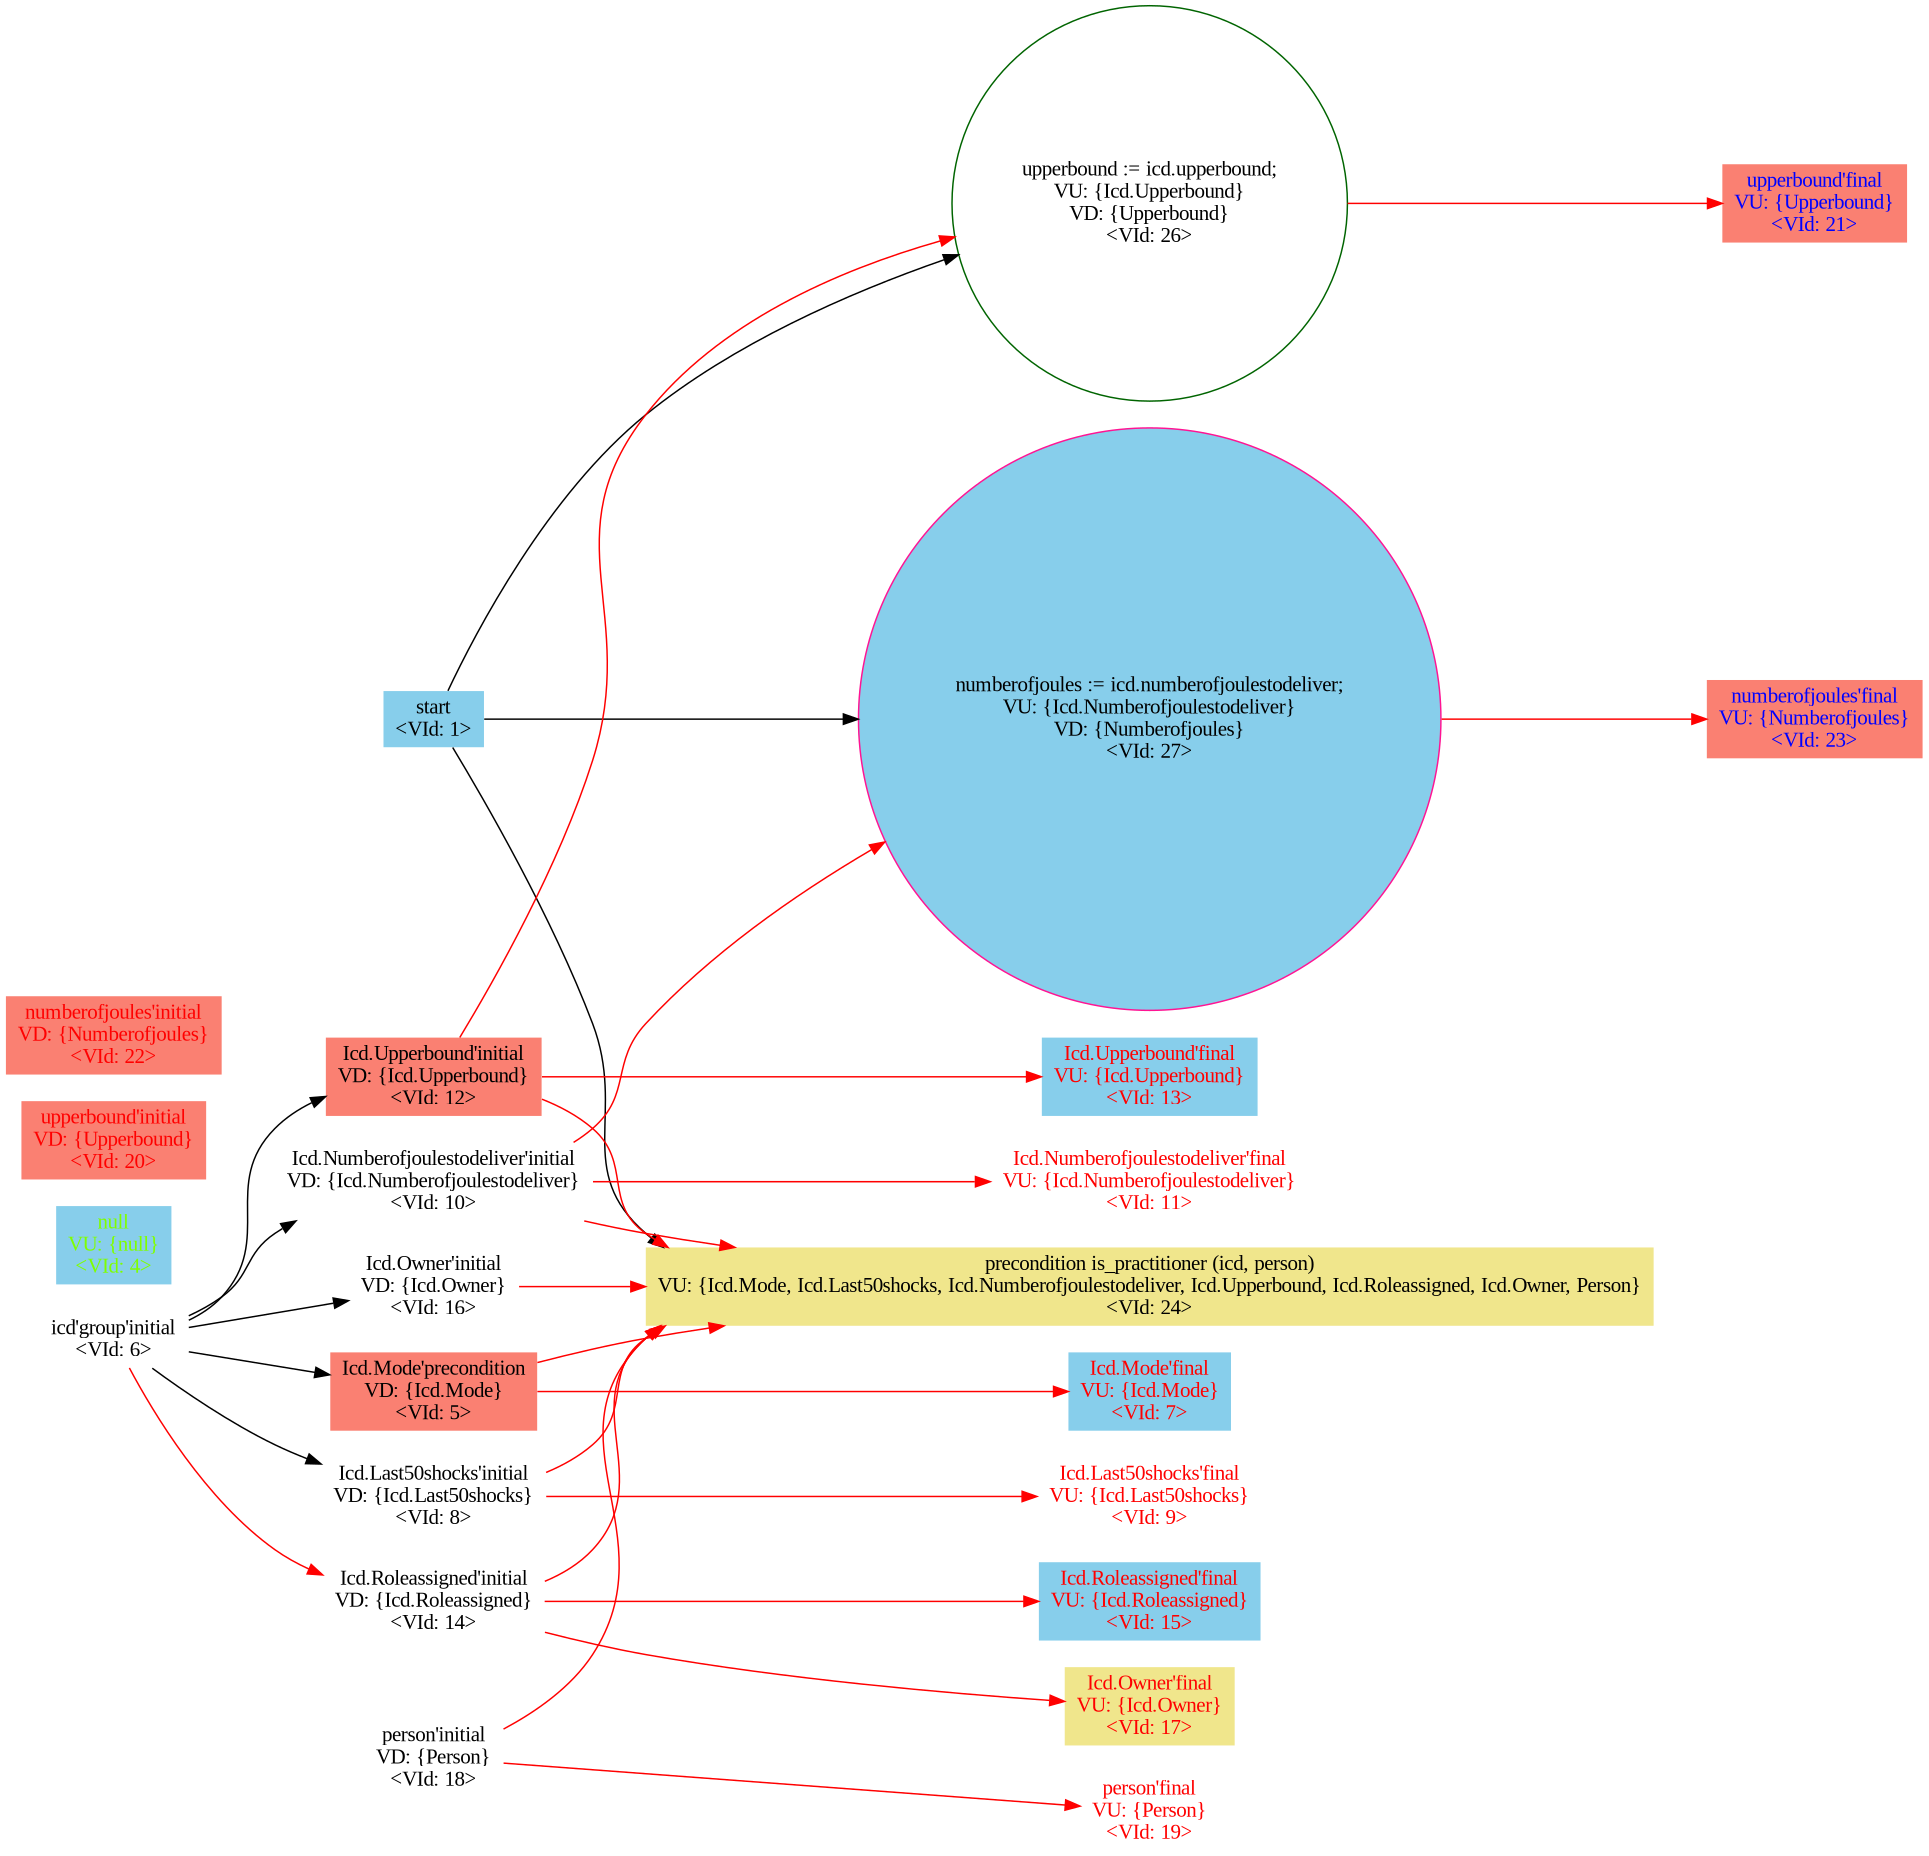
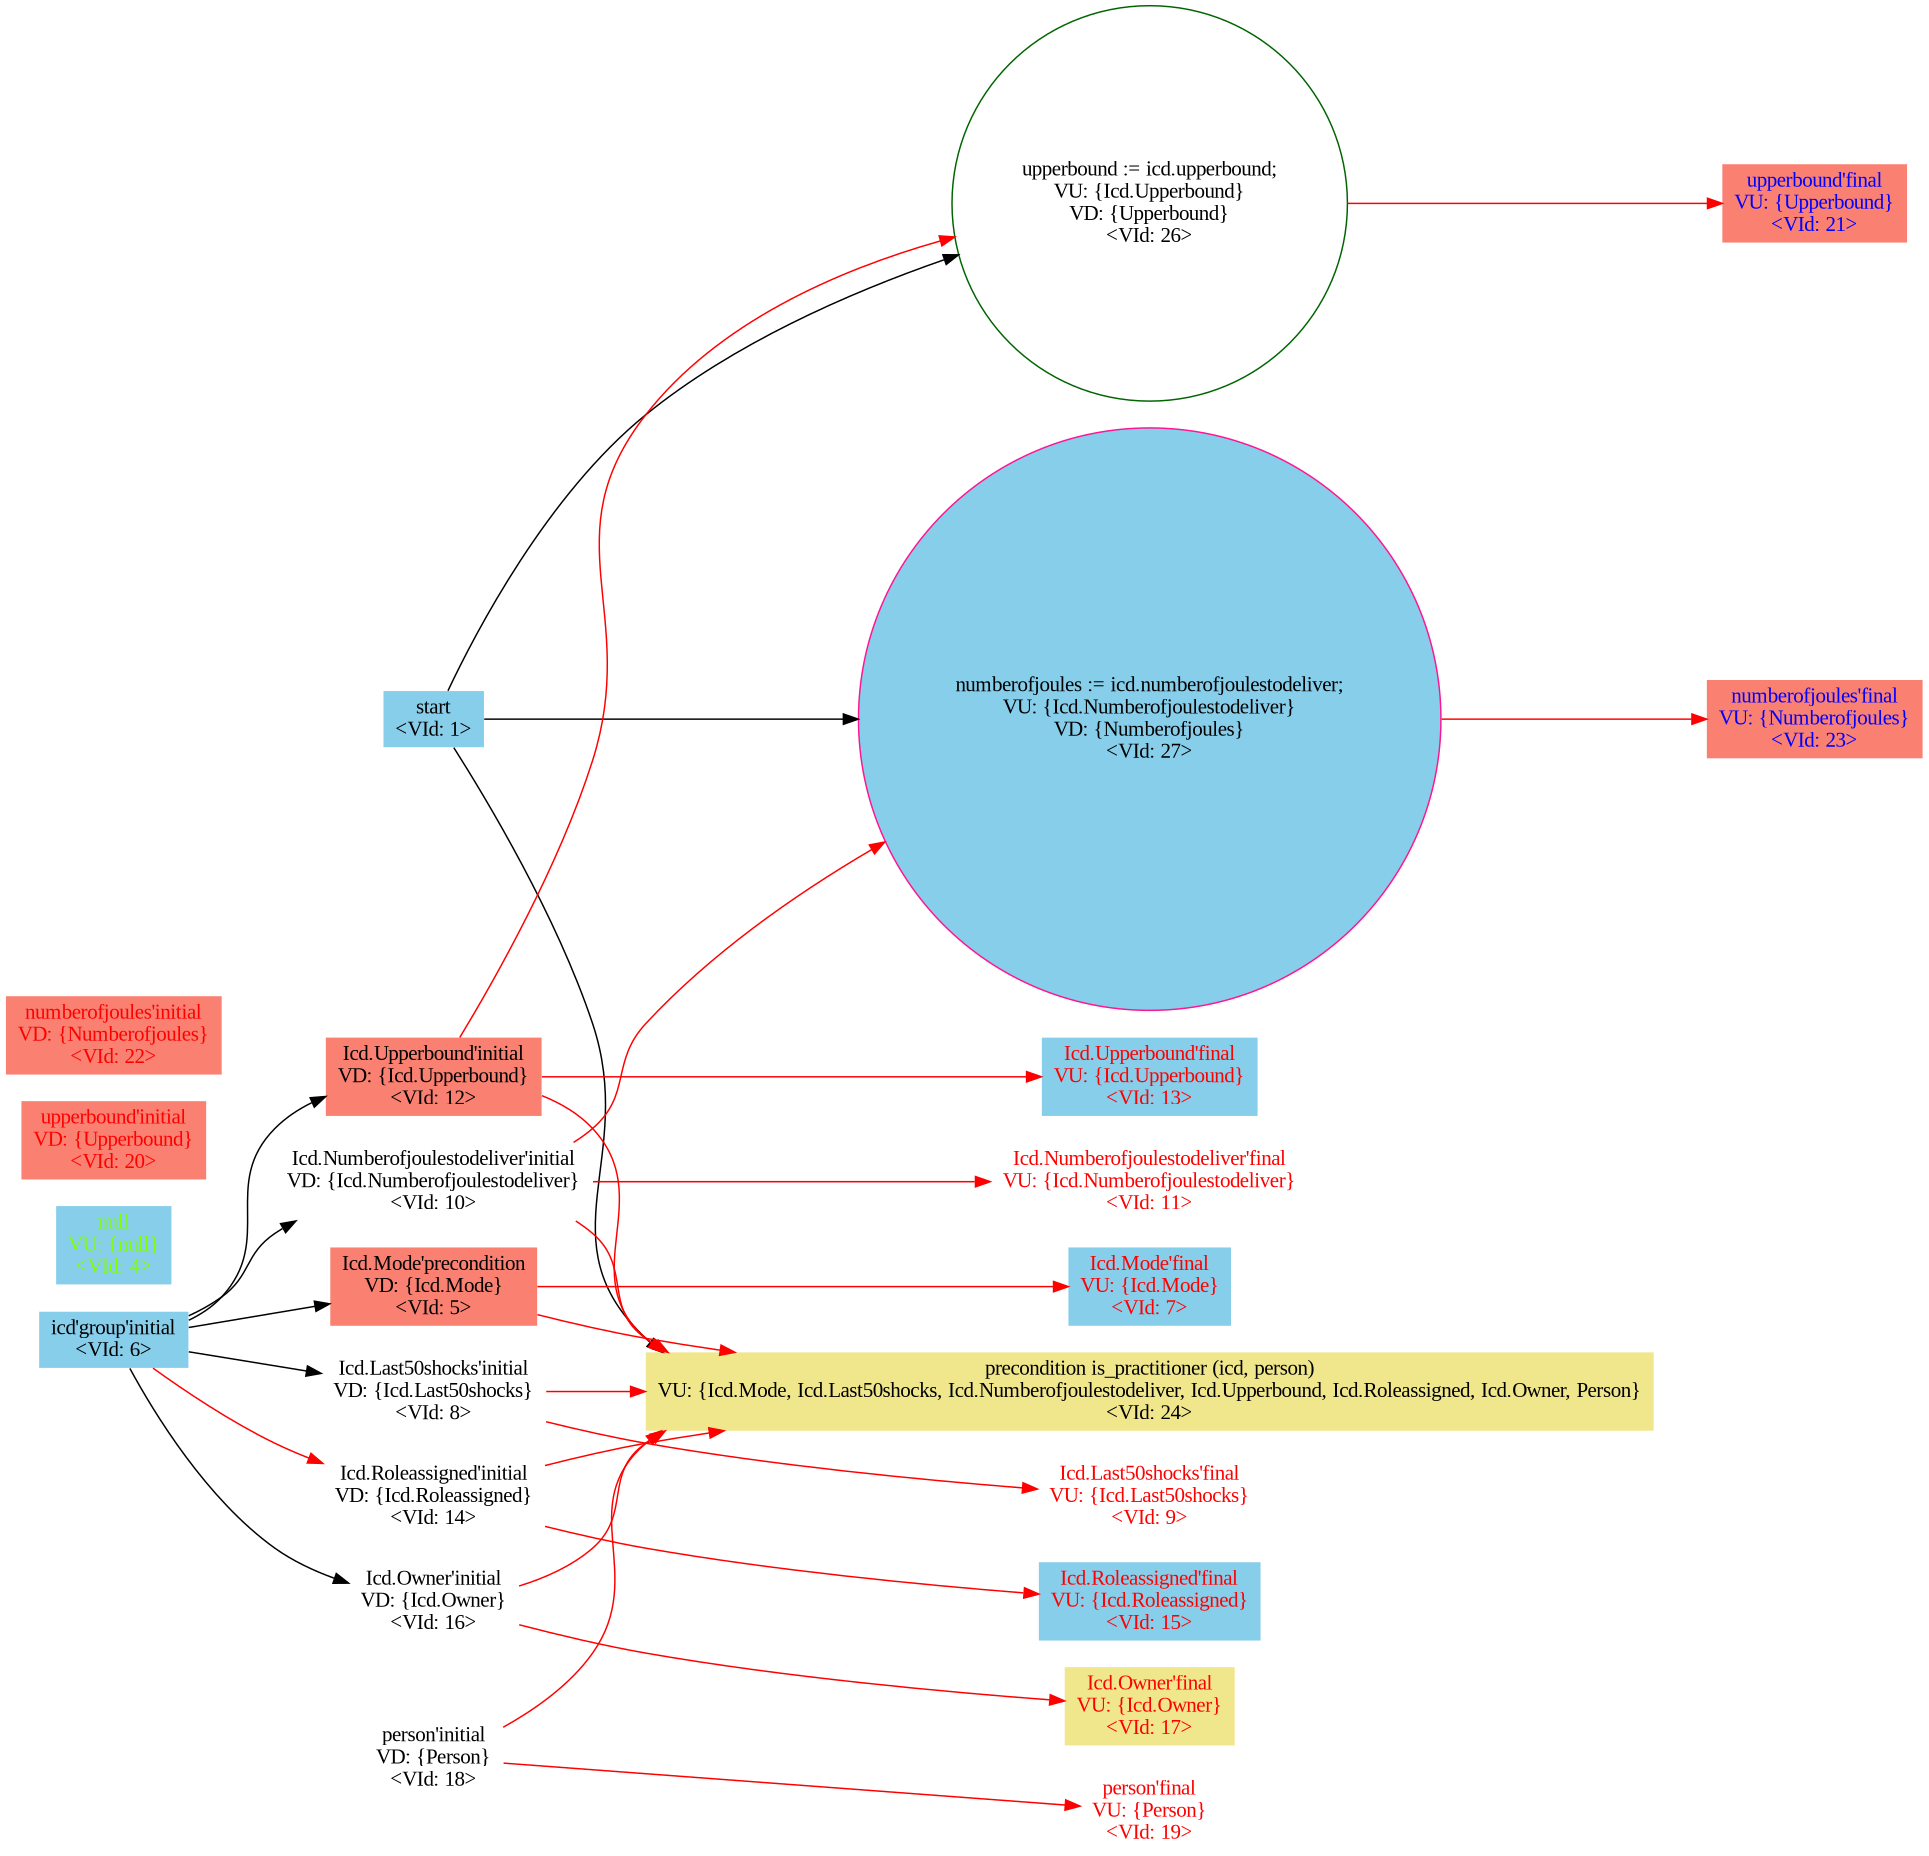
(114, 1340) -> (114, 1340)
(796, 1676) -> (783, 1673)
